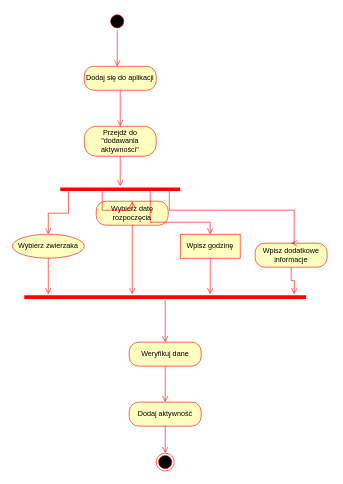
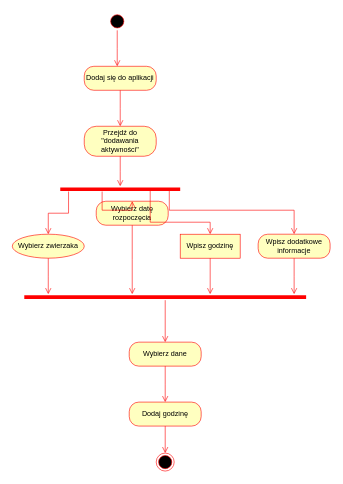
(291, 255) -> (294, 246)
(165, 354) -> (165, 354)
(165, 414) -> (165, 414)
